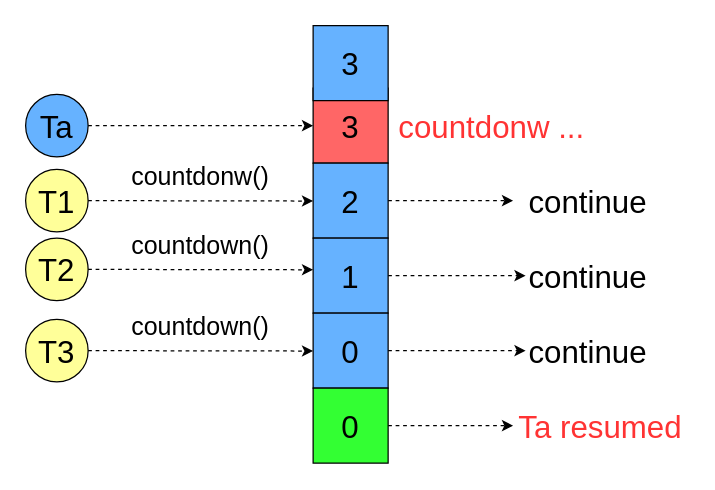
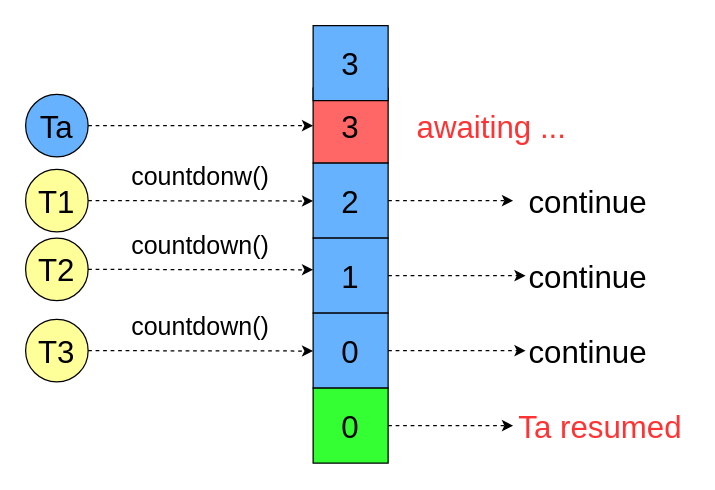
(492, 126) -> (492, 126)
